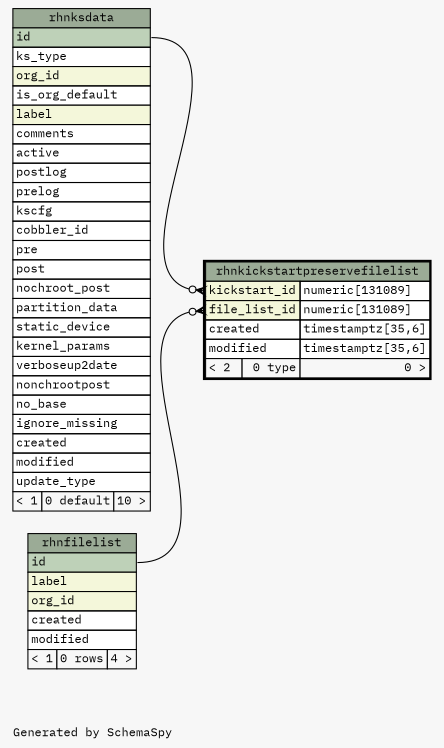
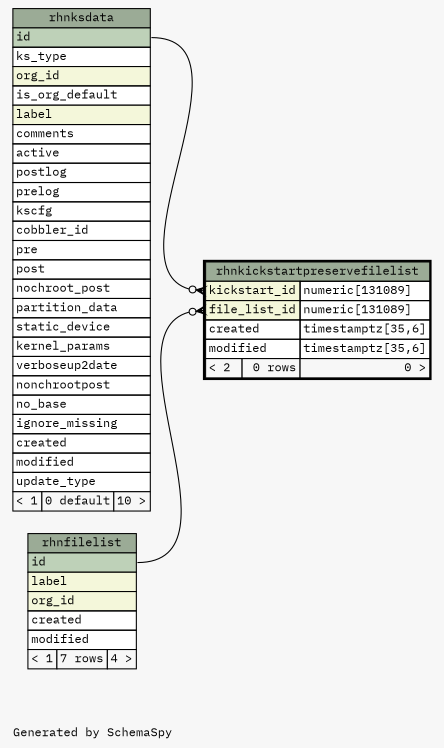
(275, 368) -> (275, 368)
(82, 659) -> (82, 659)
